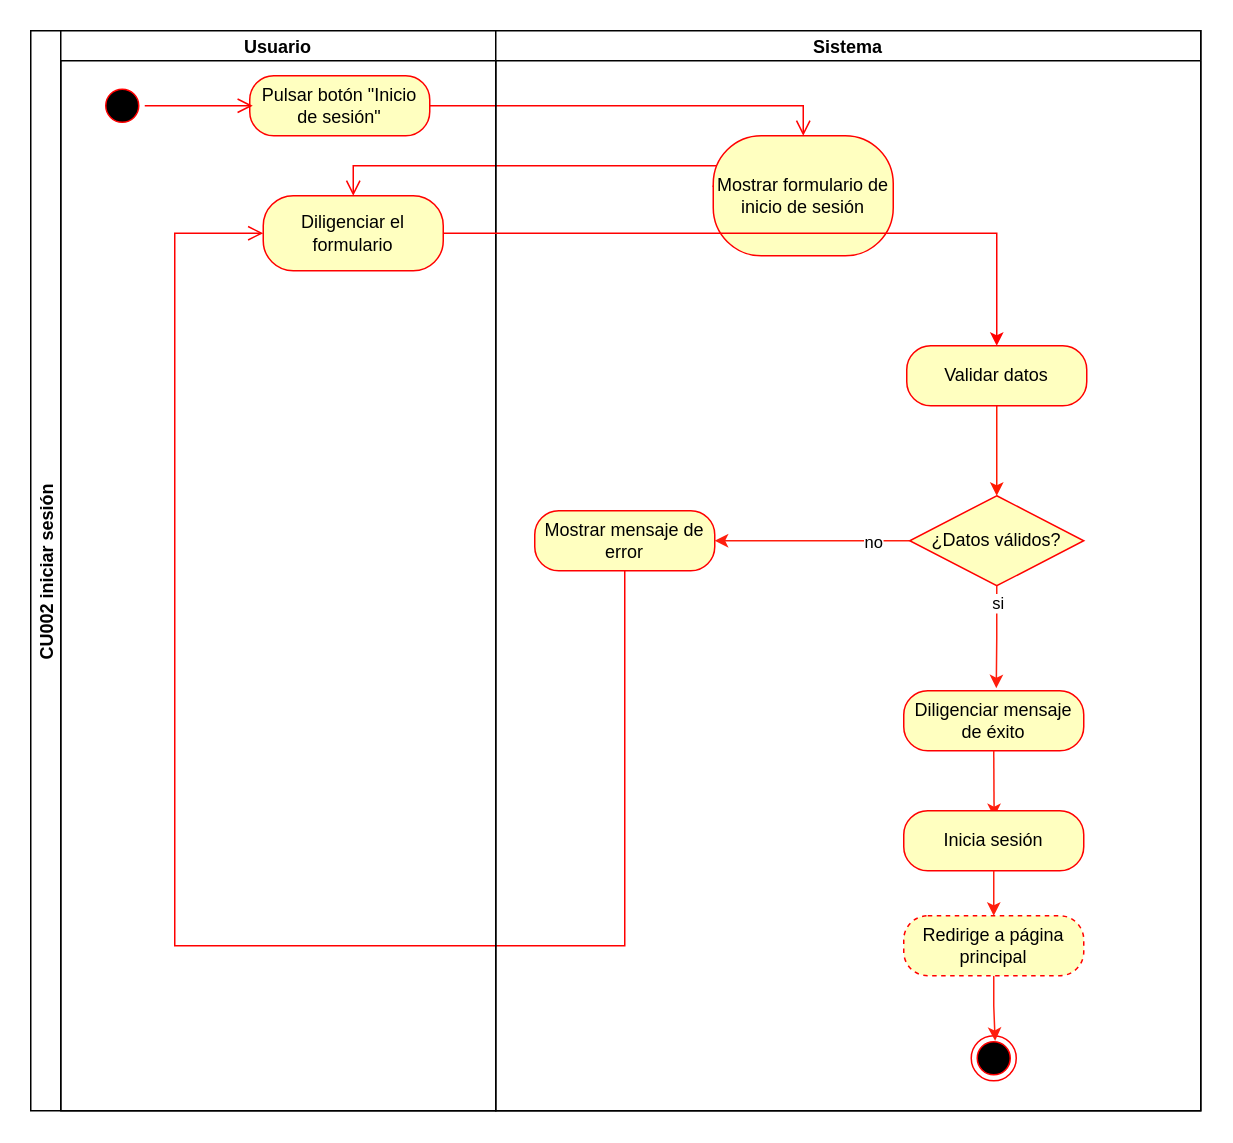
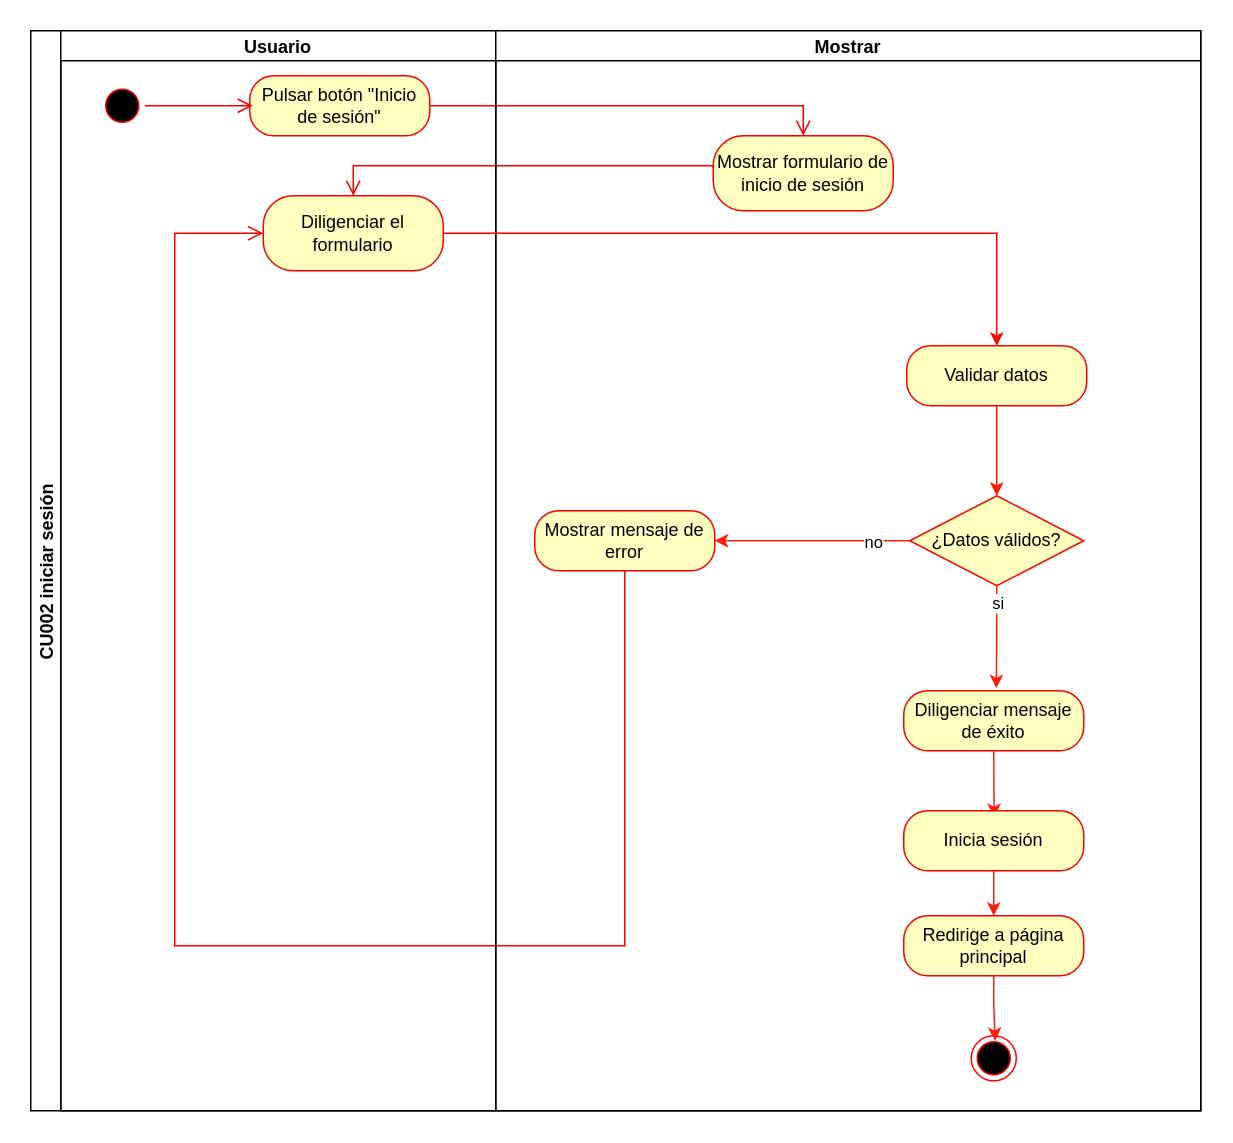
(848, 47) -> (848, 47)
(803, 196) -> (803, 173)
(994, 946) -> (994, 946)
